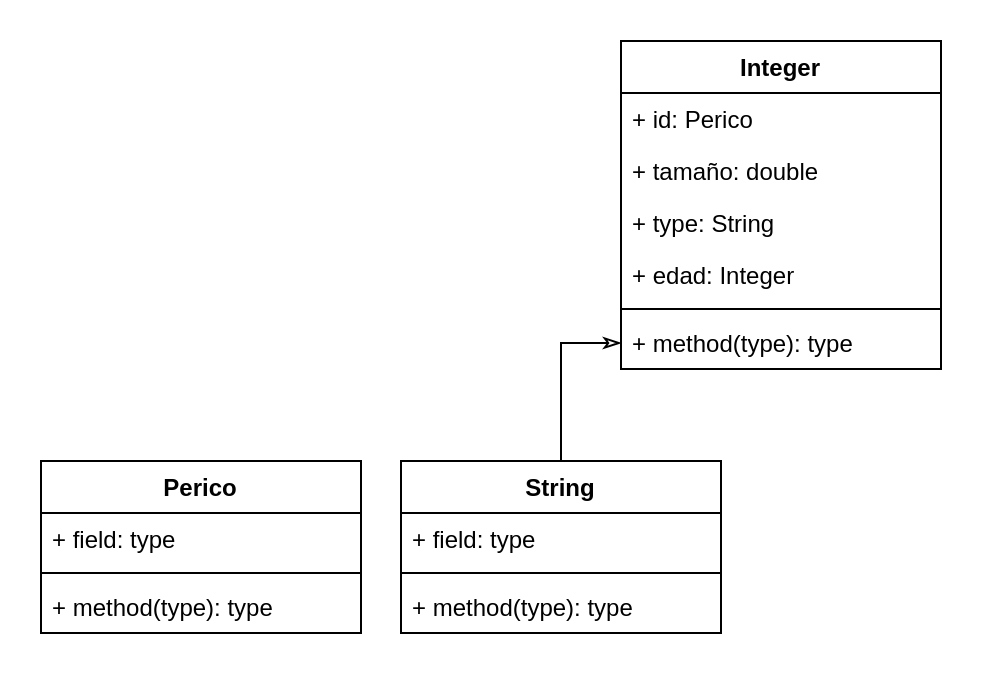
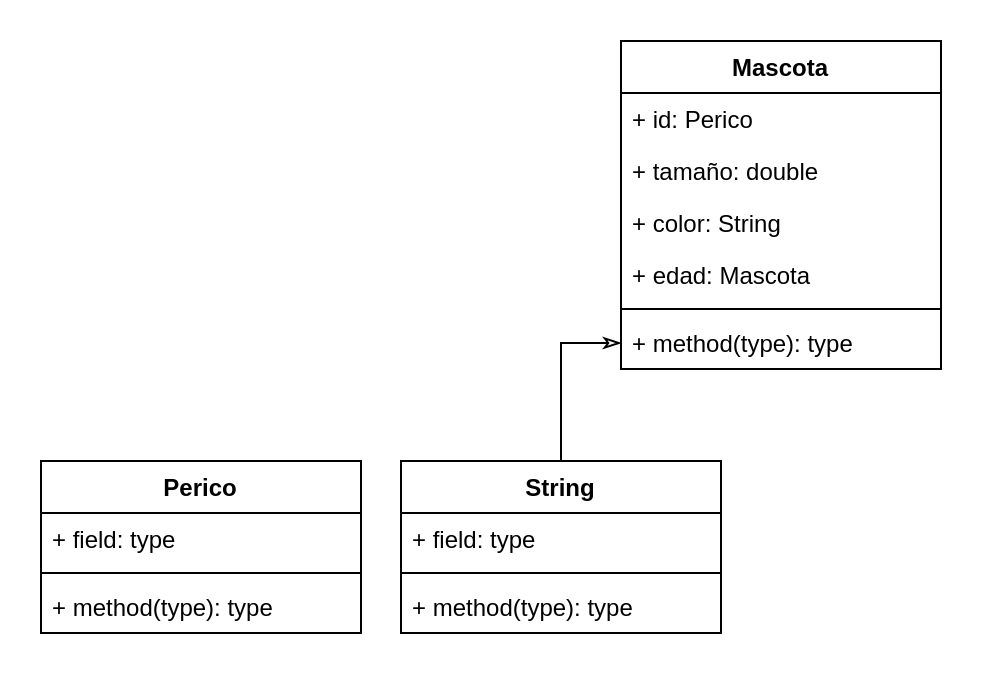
(780, 68) -> (780, 68)
(714, 224) -> (717, 224)
(723, 276) -> (723, 276)
